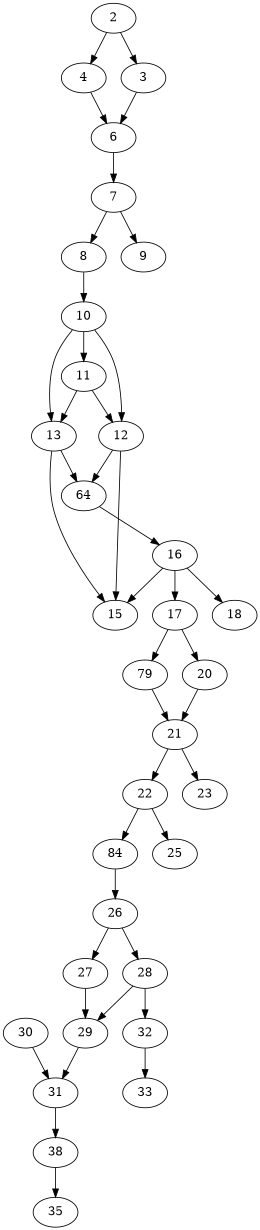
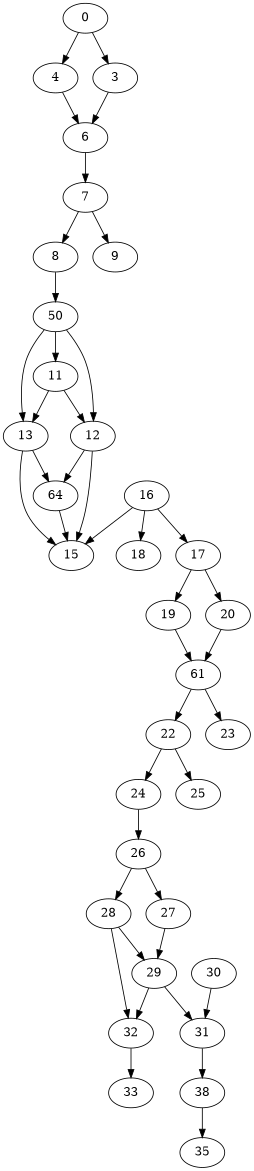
(114, 18) -> (85, 18)
(84, 317) -> (56, 317)
(126, 523) -> (62, 522)
(145, 675) -> (168, 615)
(175, 735) -> (198, 675)
(115, 854) -> (138, 794)
none -> (144, 999)
